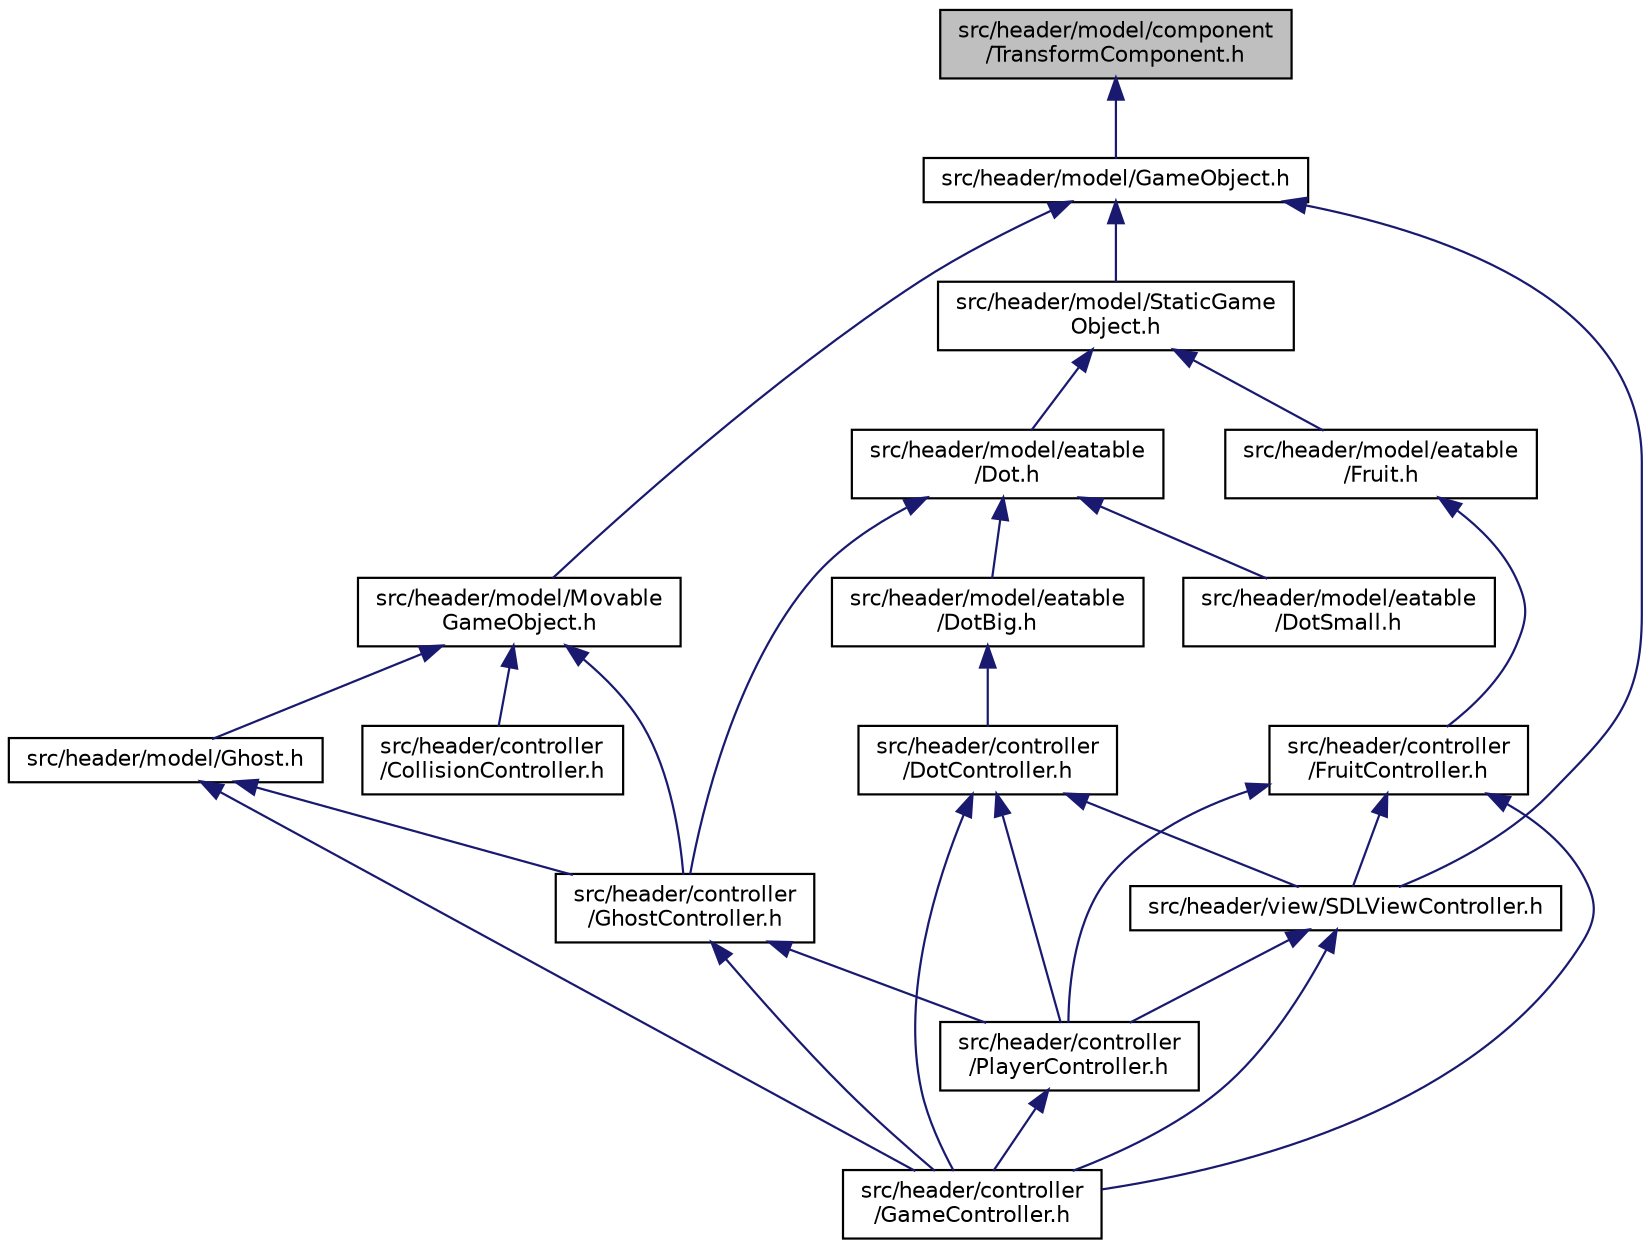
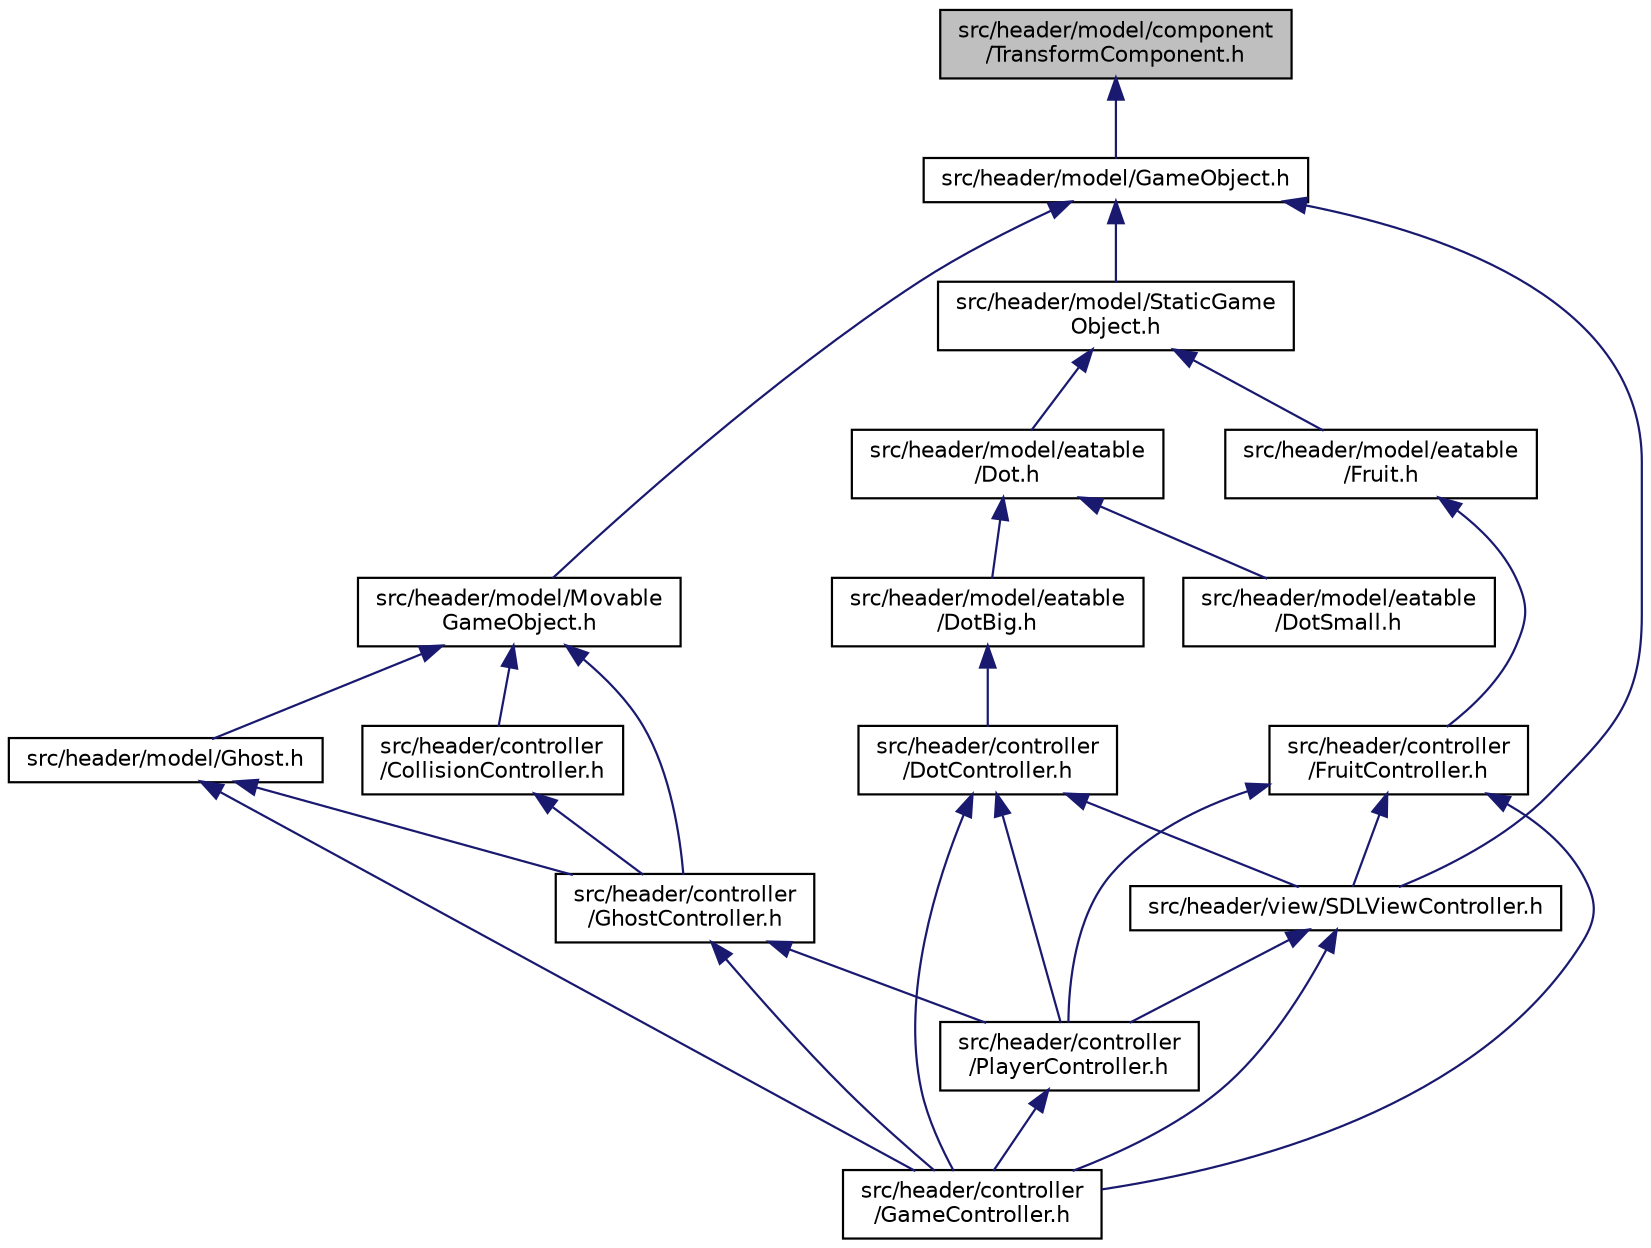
(757, 665) -> (598, 841)
